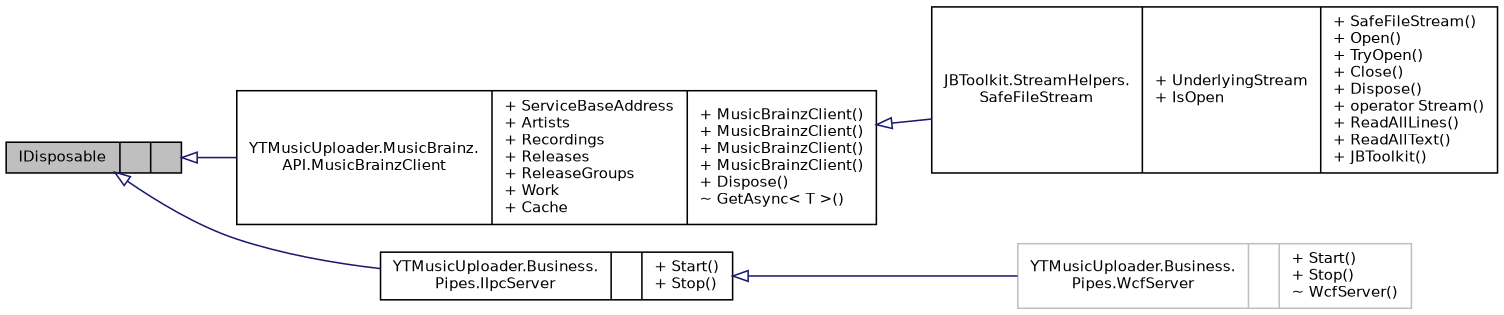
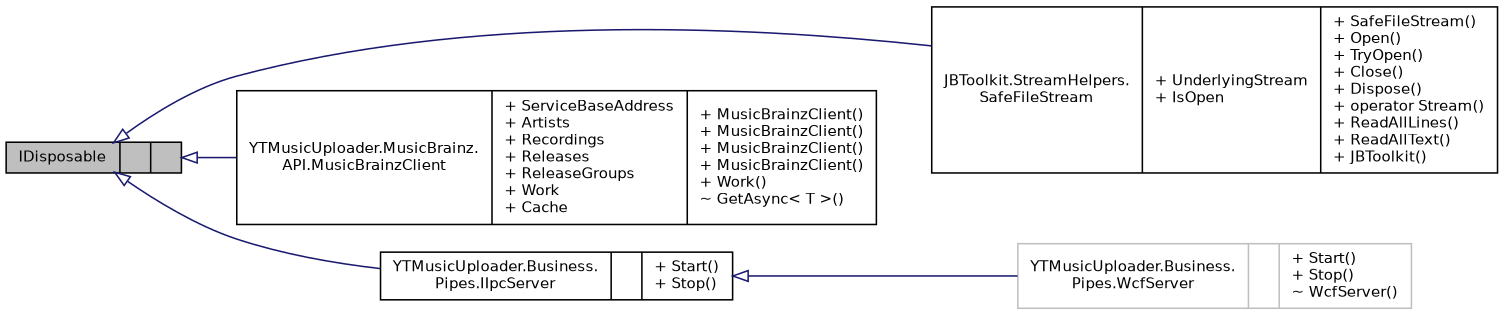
(912, 121) -> (520, 33)
(744, 182) -> (733, 182)
